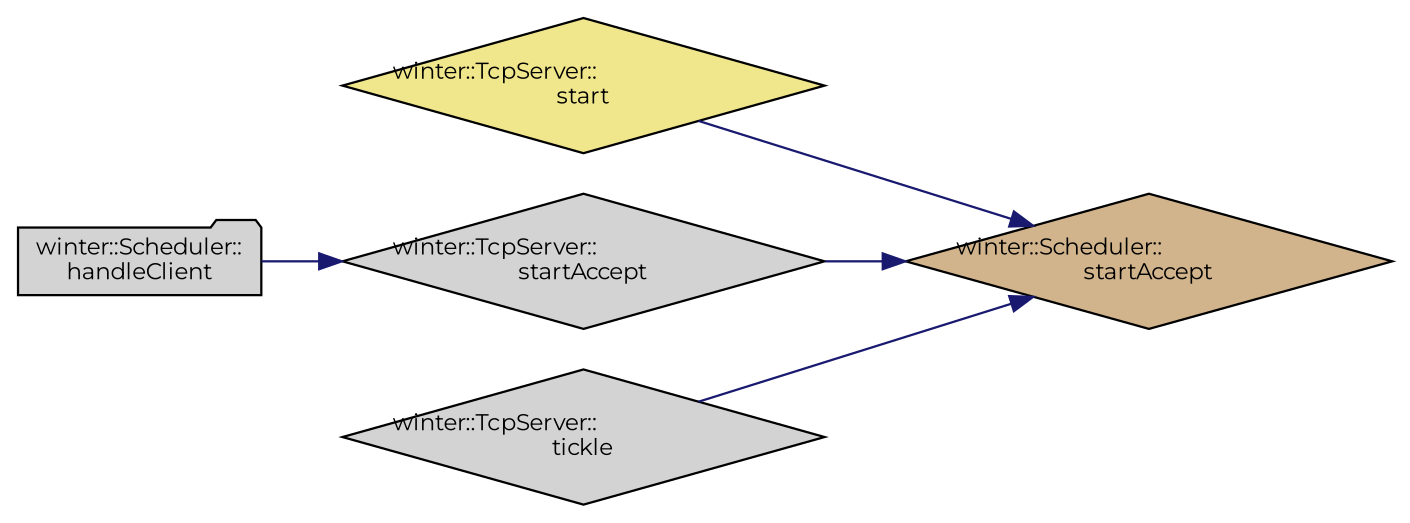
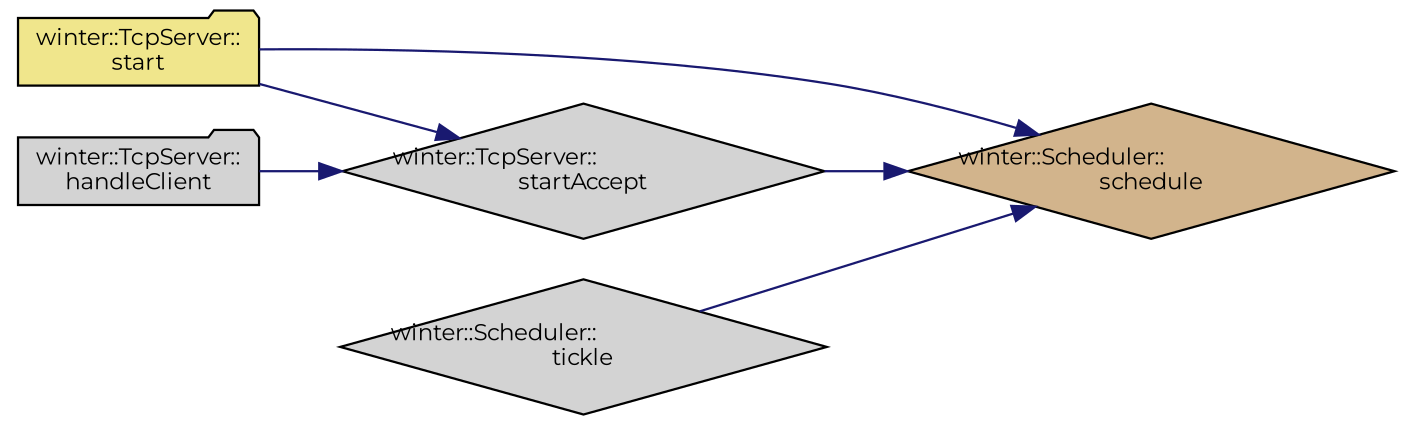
(583, 86) -> (139, 52)
none -> (348, 108)
(140, 261) -> (139, 171)
(1149, 261) -> (1151, 171)
(583, 437) -> (583, 347)
